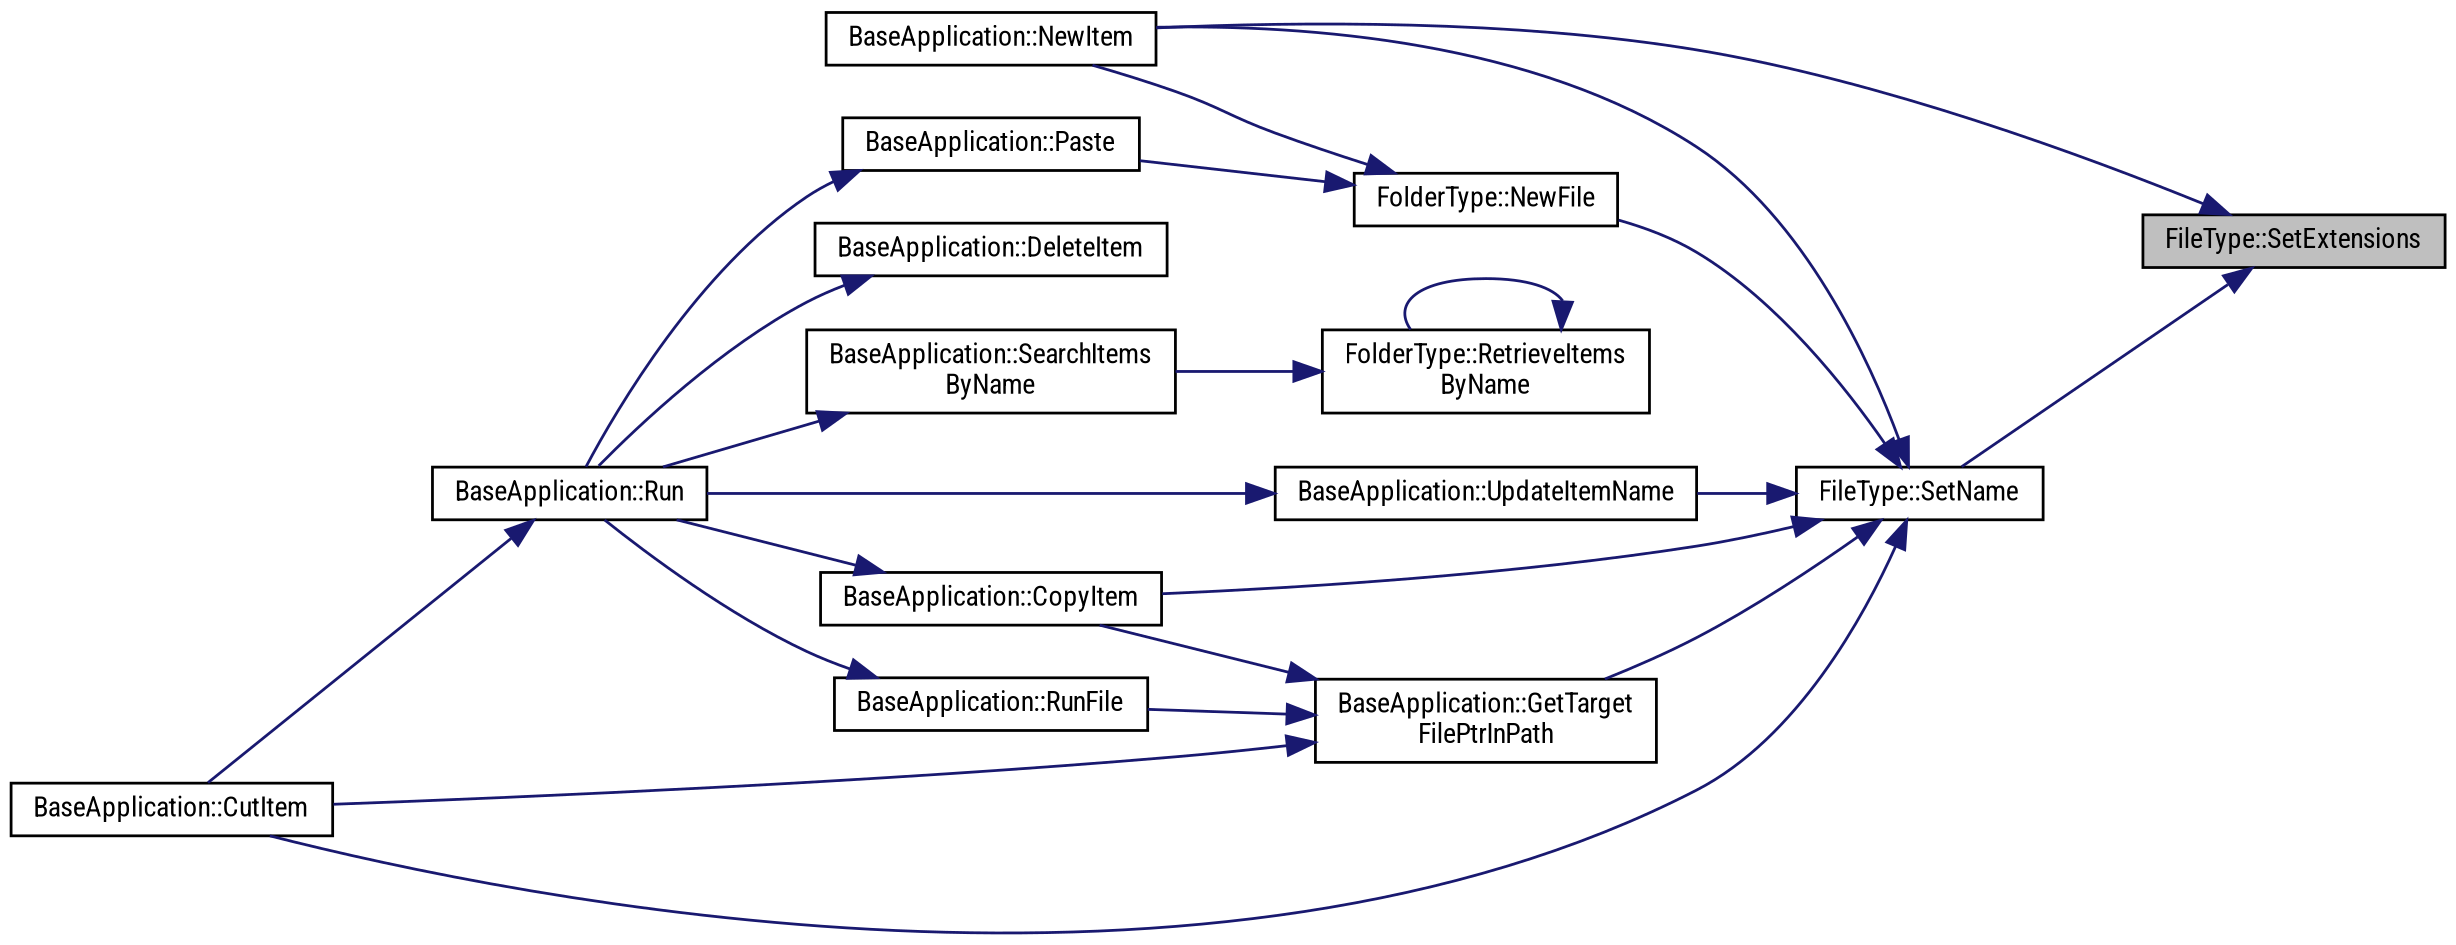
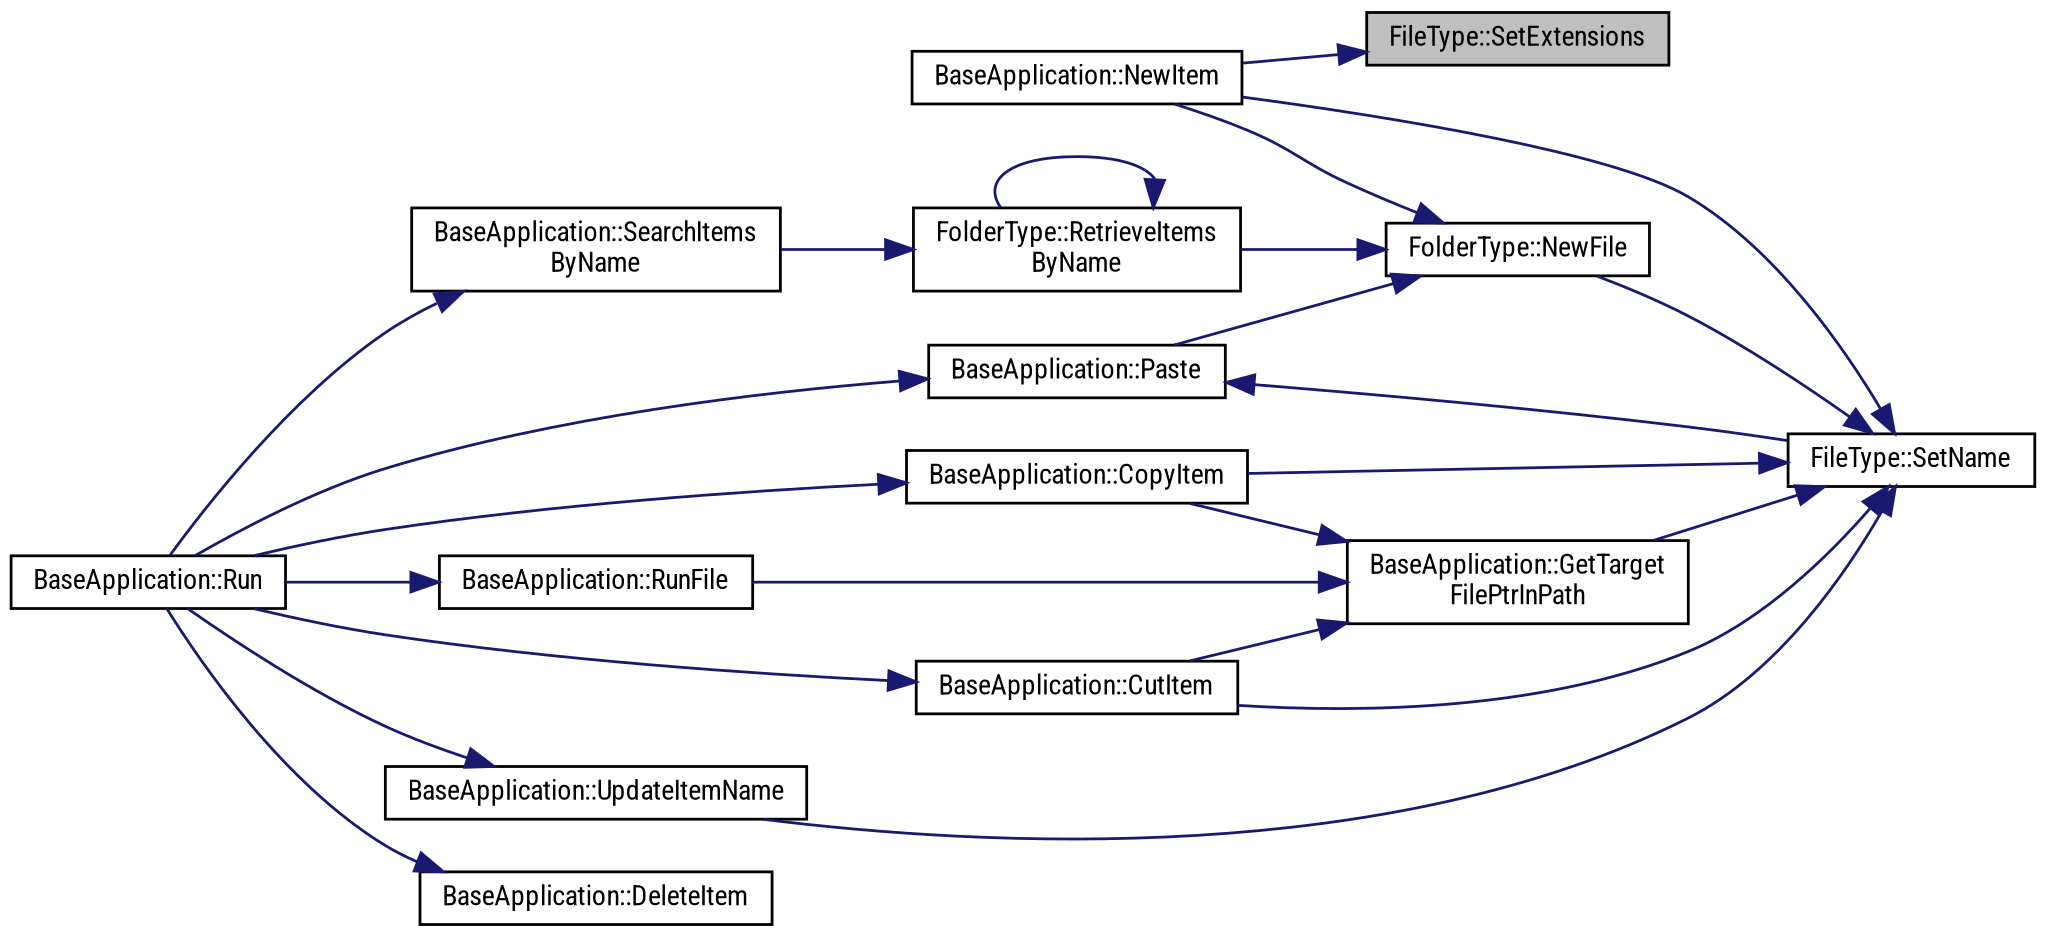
none -> (1299, 250)
(2095, 376) -> (1522, 409)
(360, 660) -> (570, 657)
